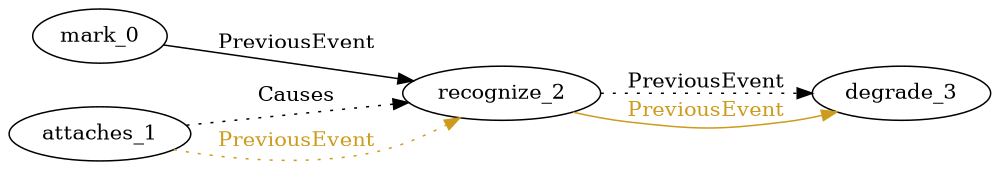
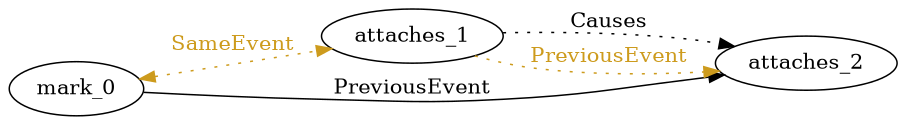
none -> (236, 64)
(502, 93) -> (806, 63)
(901, 93) -> none
